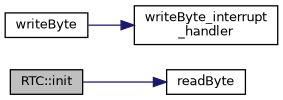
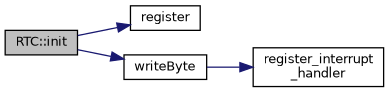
(206, 25) -> (318, 67)
none -> (94, 53)
(206, 82) -> (165, 18)
